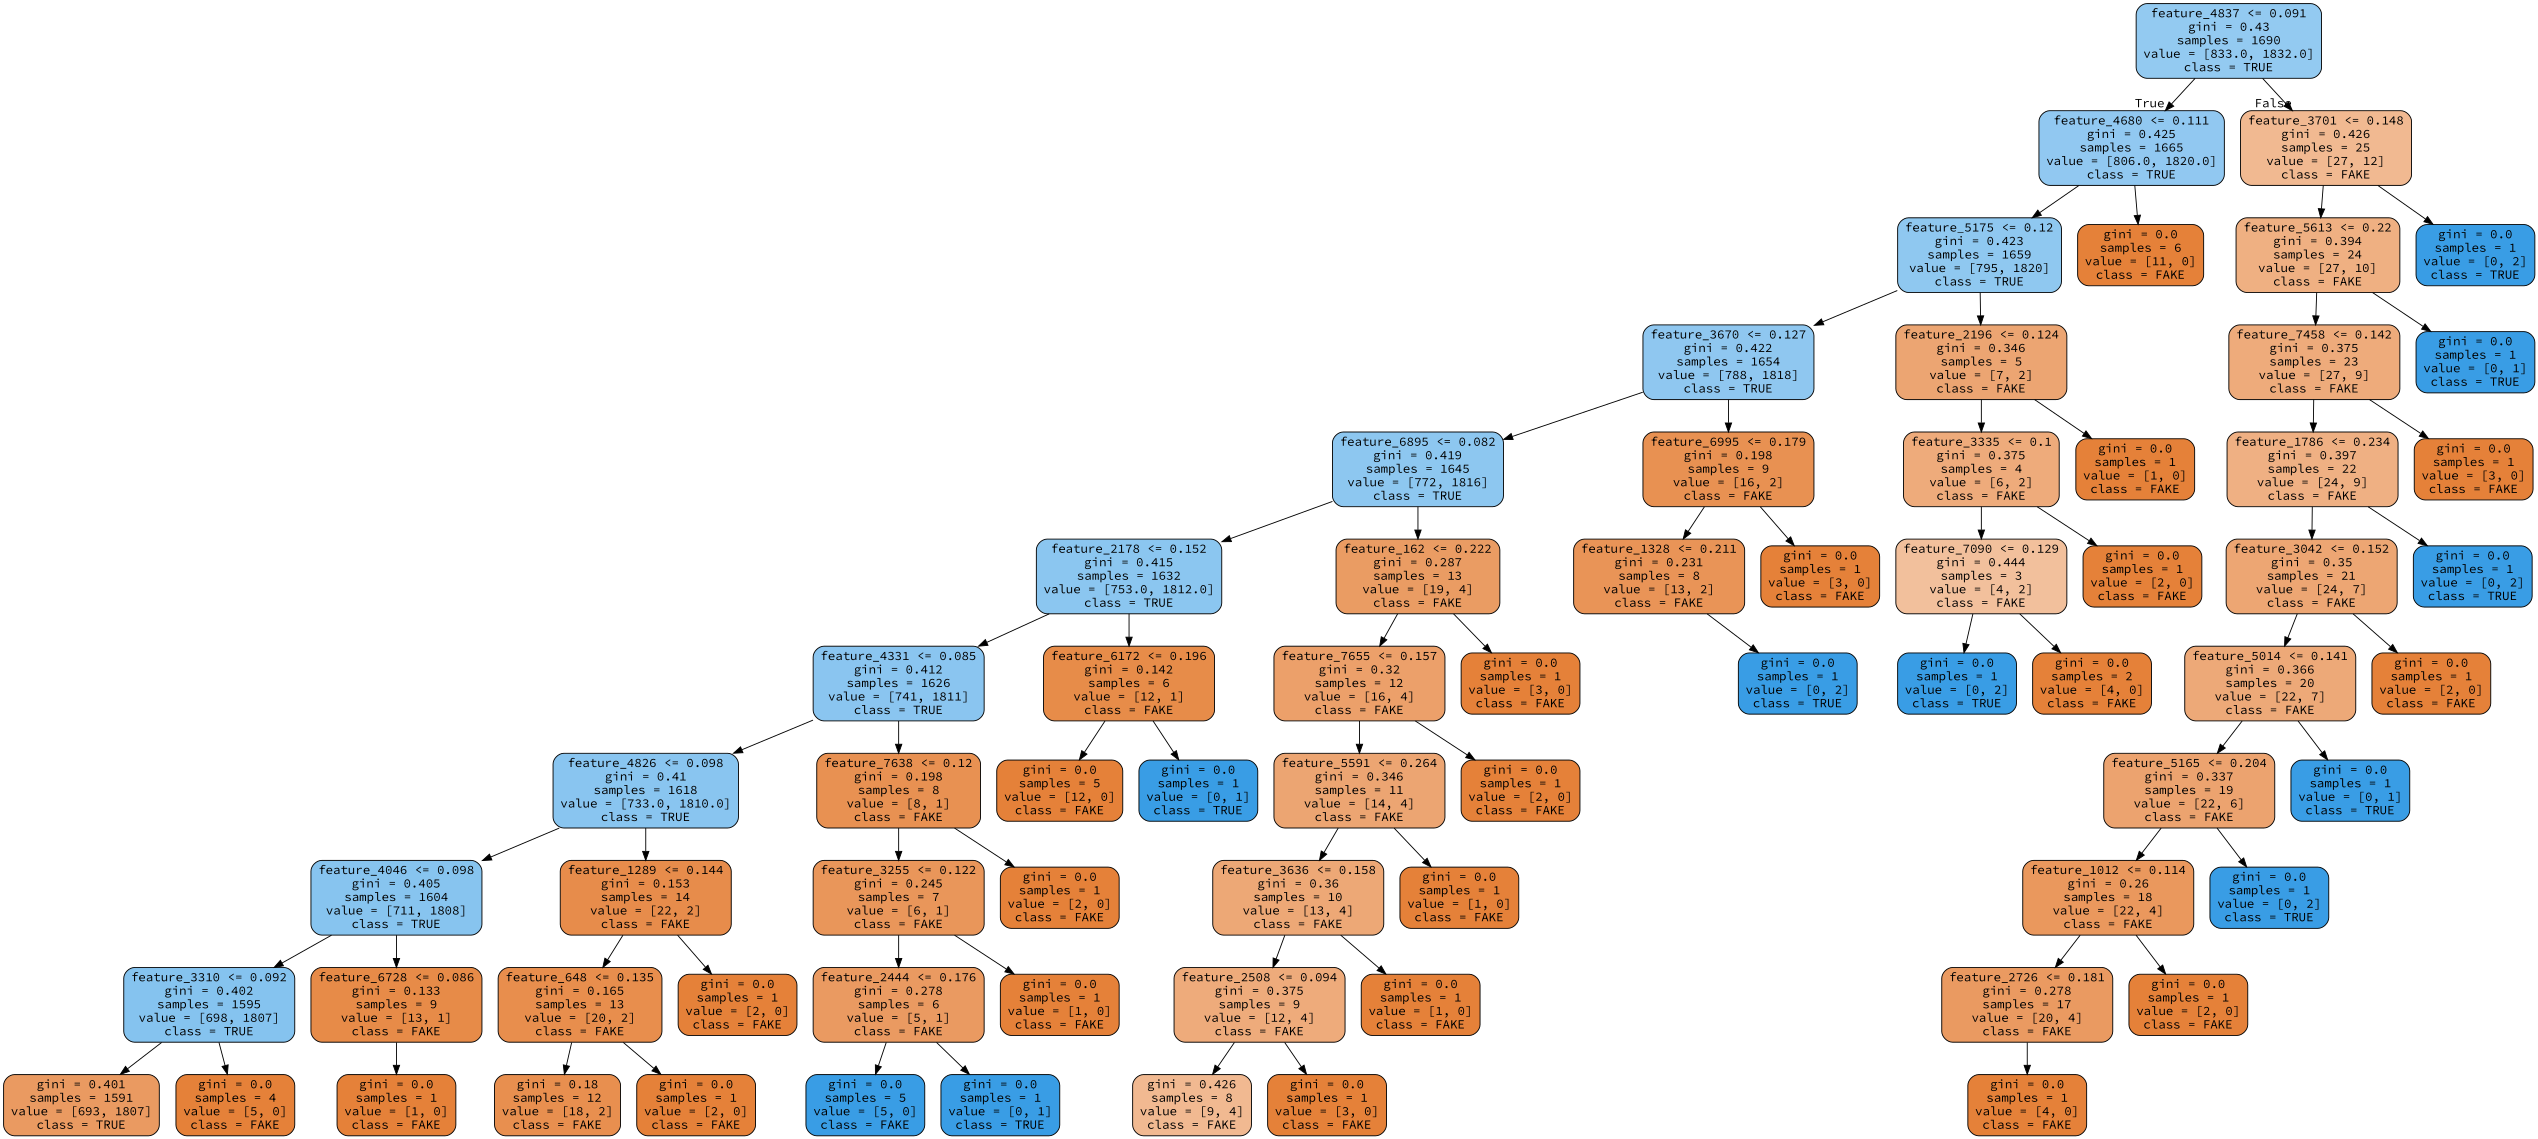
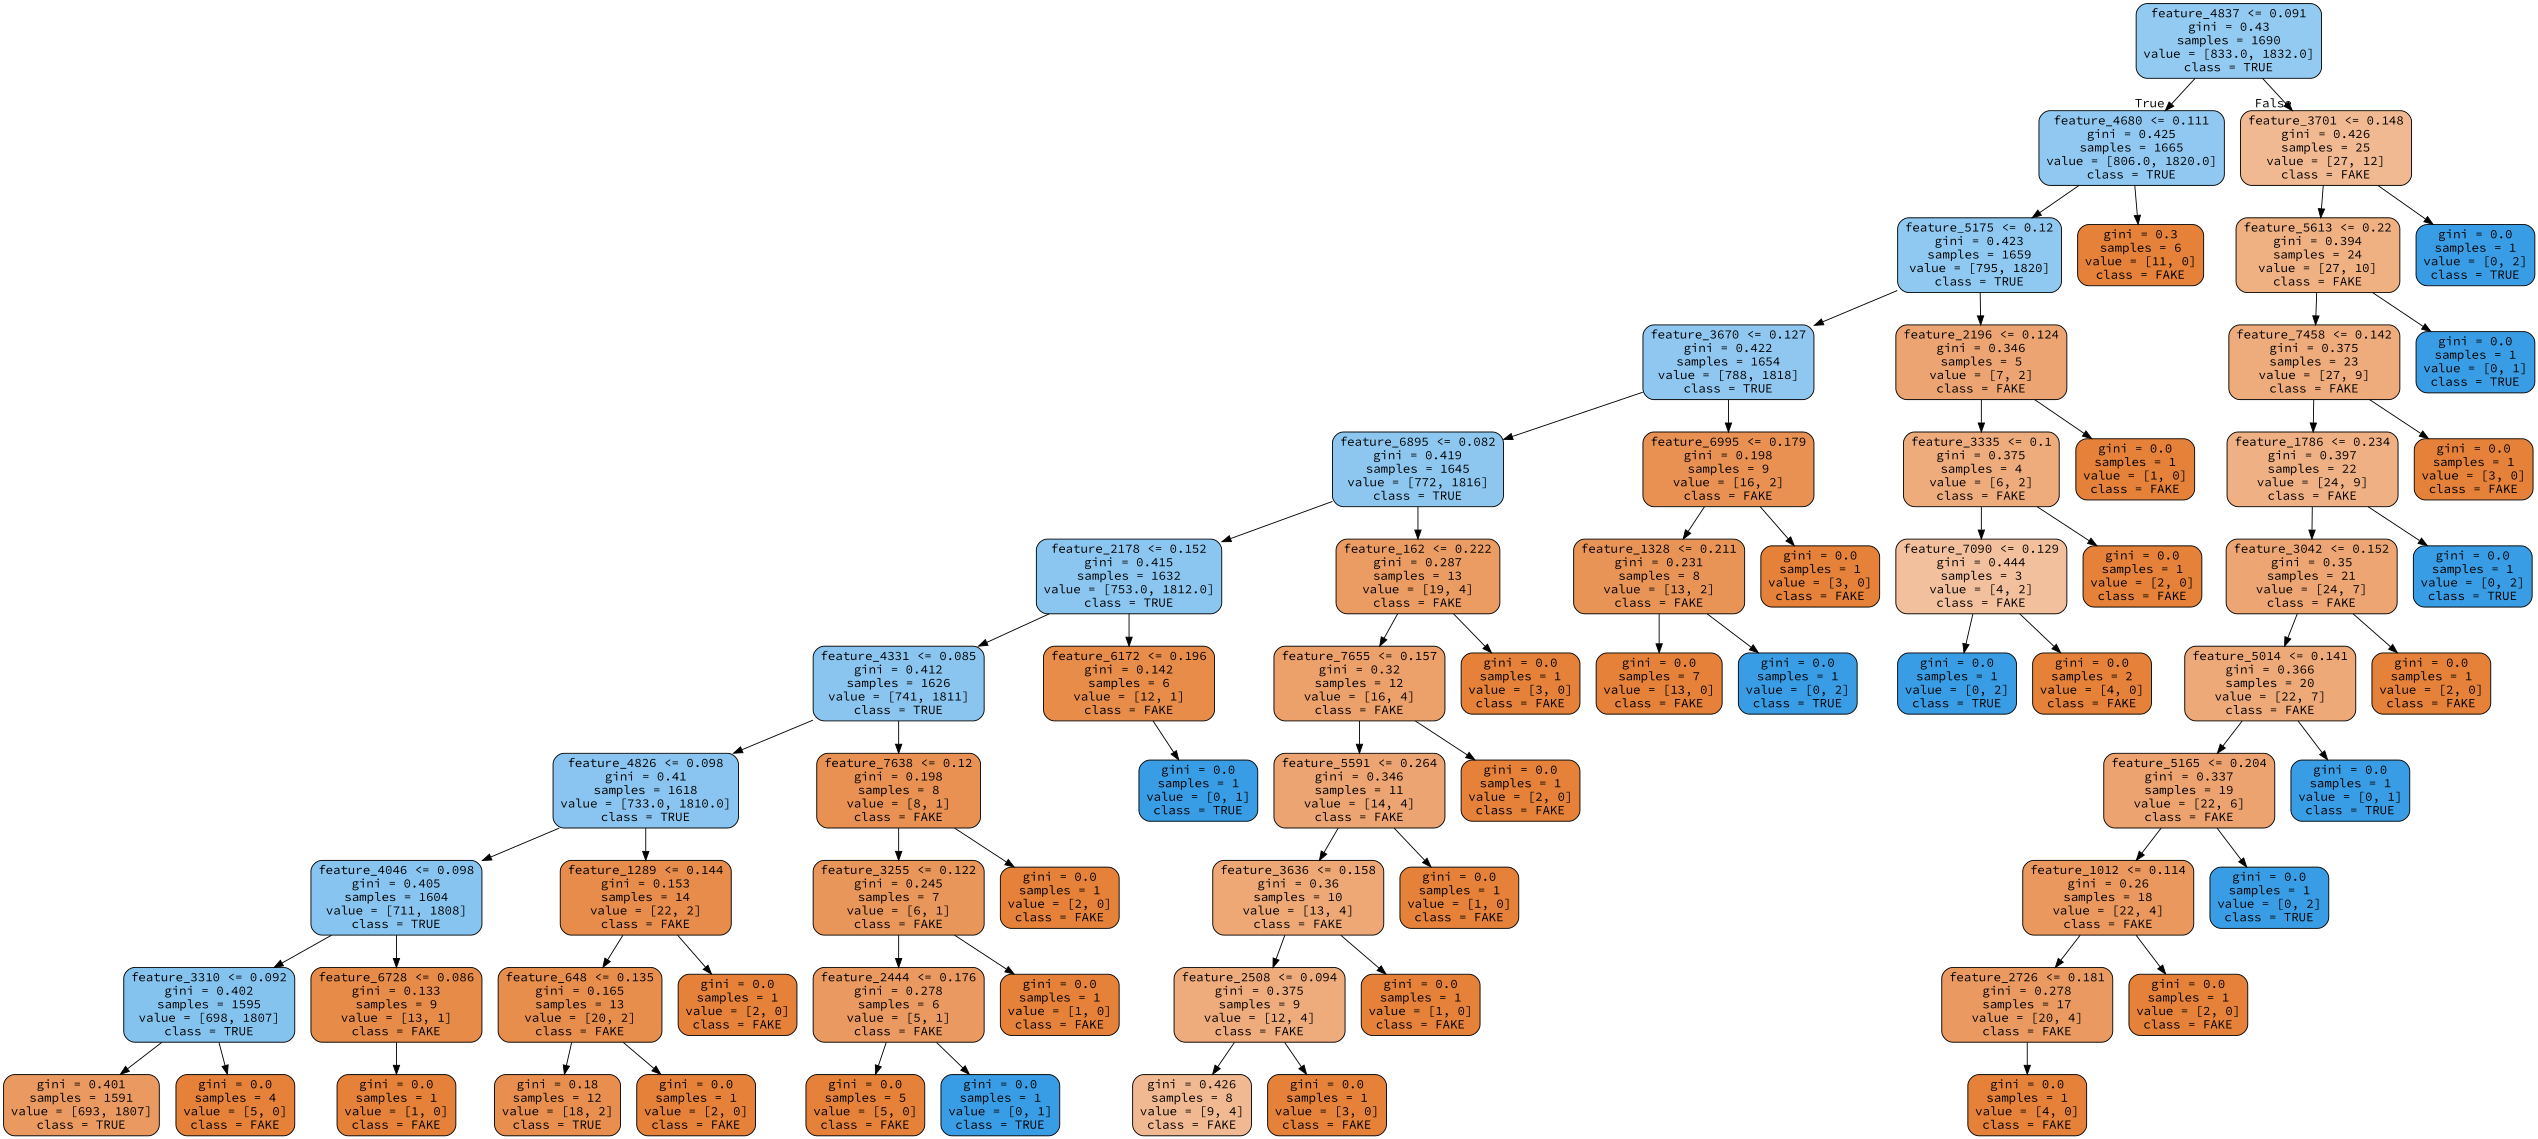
(2141, 255) -> (2141, 255)
none -> (1659, 684)
(1060, 791) -> none
(558, 1105) -> (558, 1105)
(865, 1105) -> (865, 1105)
